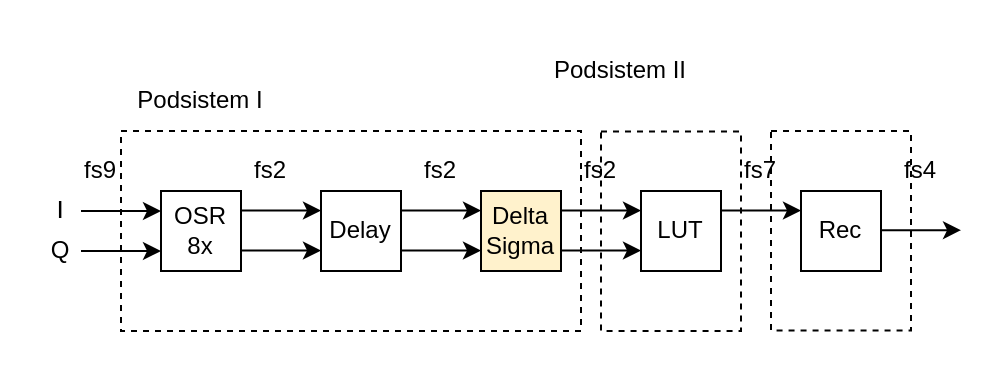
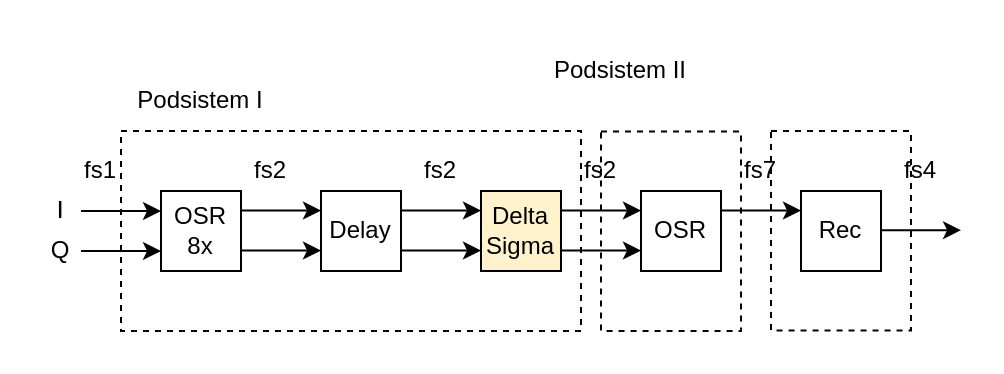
(101, 171) -> (101, 171)
(681, 231) -> (681, 231)
